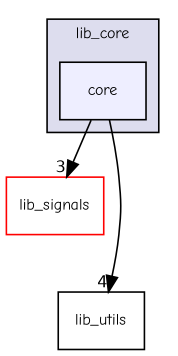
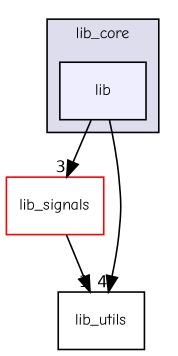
(103, 91) -> (103, 91)
none -> (75, 256)
